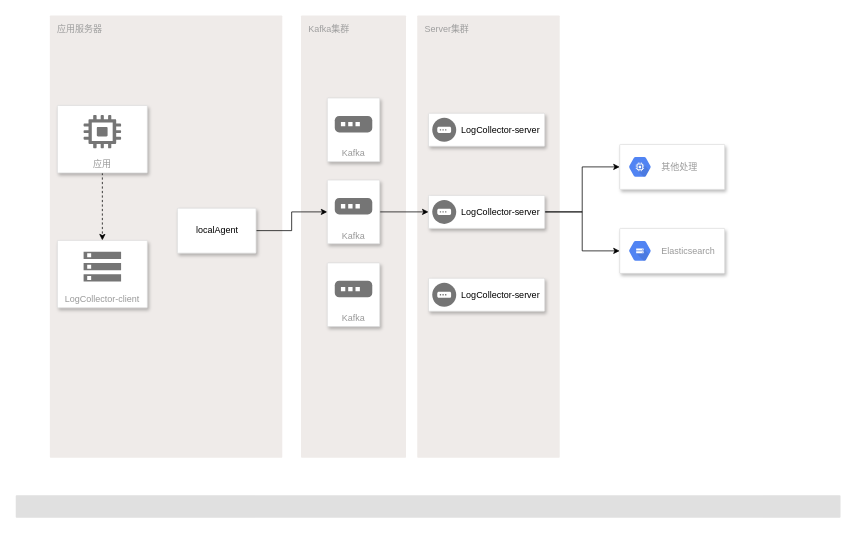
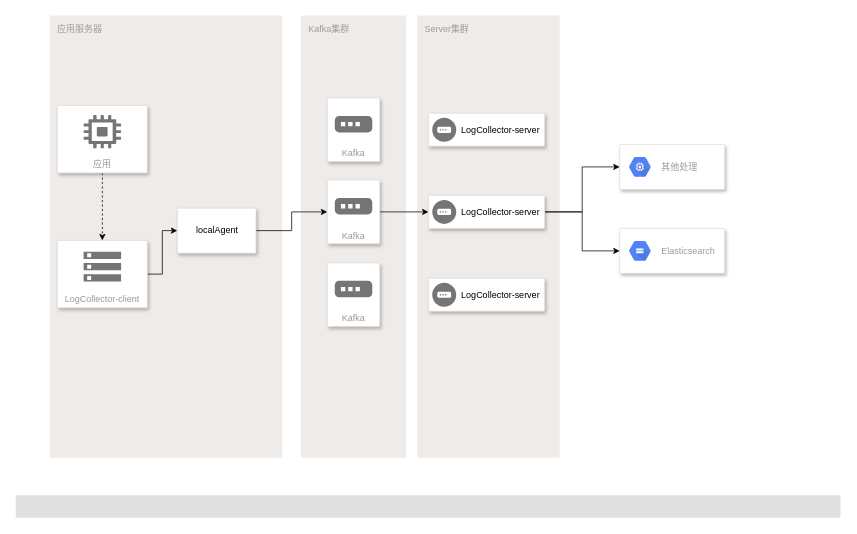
none -> (162, 249)
